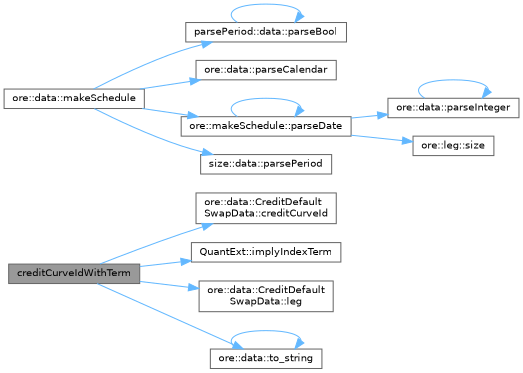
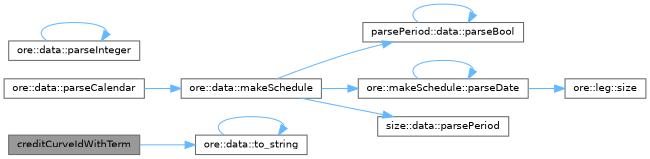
(165, 85) -> (158, 89)
(364, 117) -> none
(266, 208) -> none
(266, 252) -> none
(266, 296) -> none
